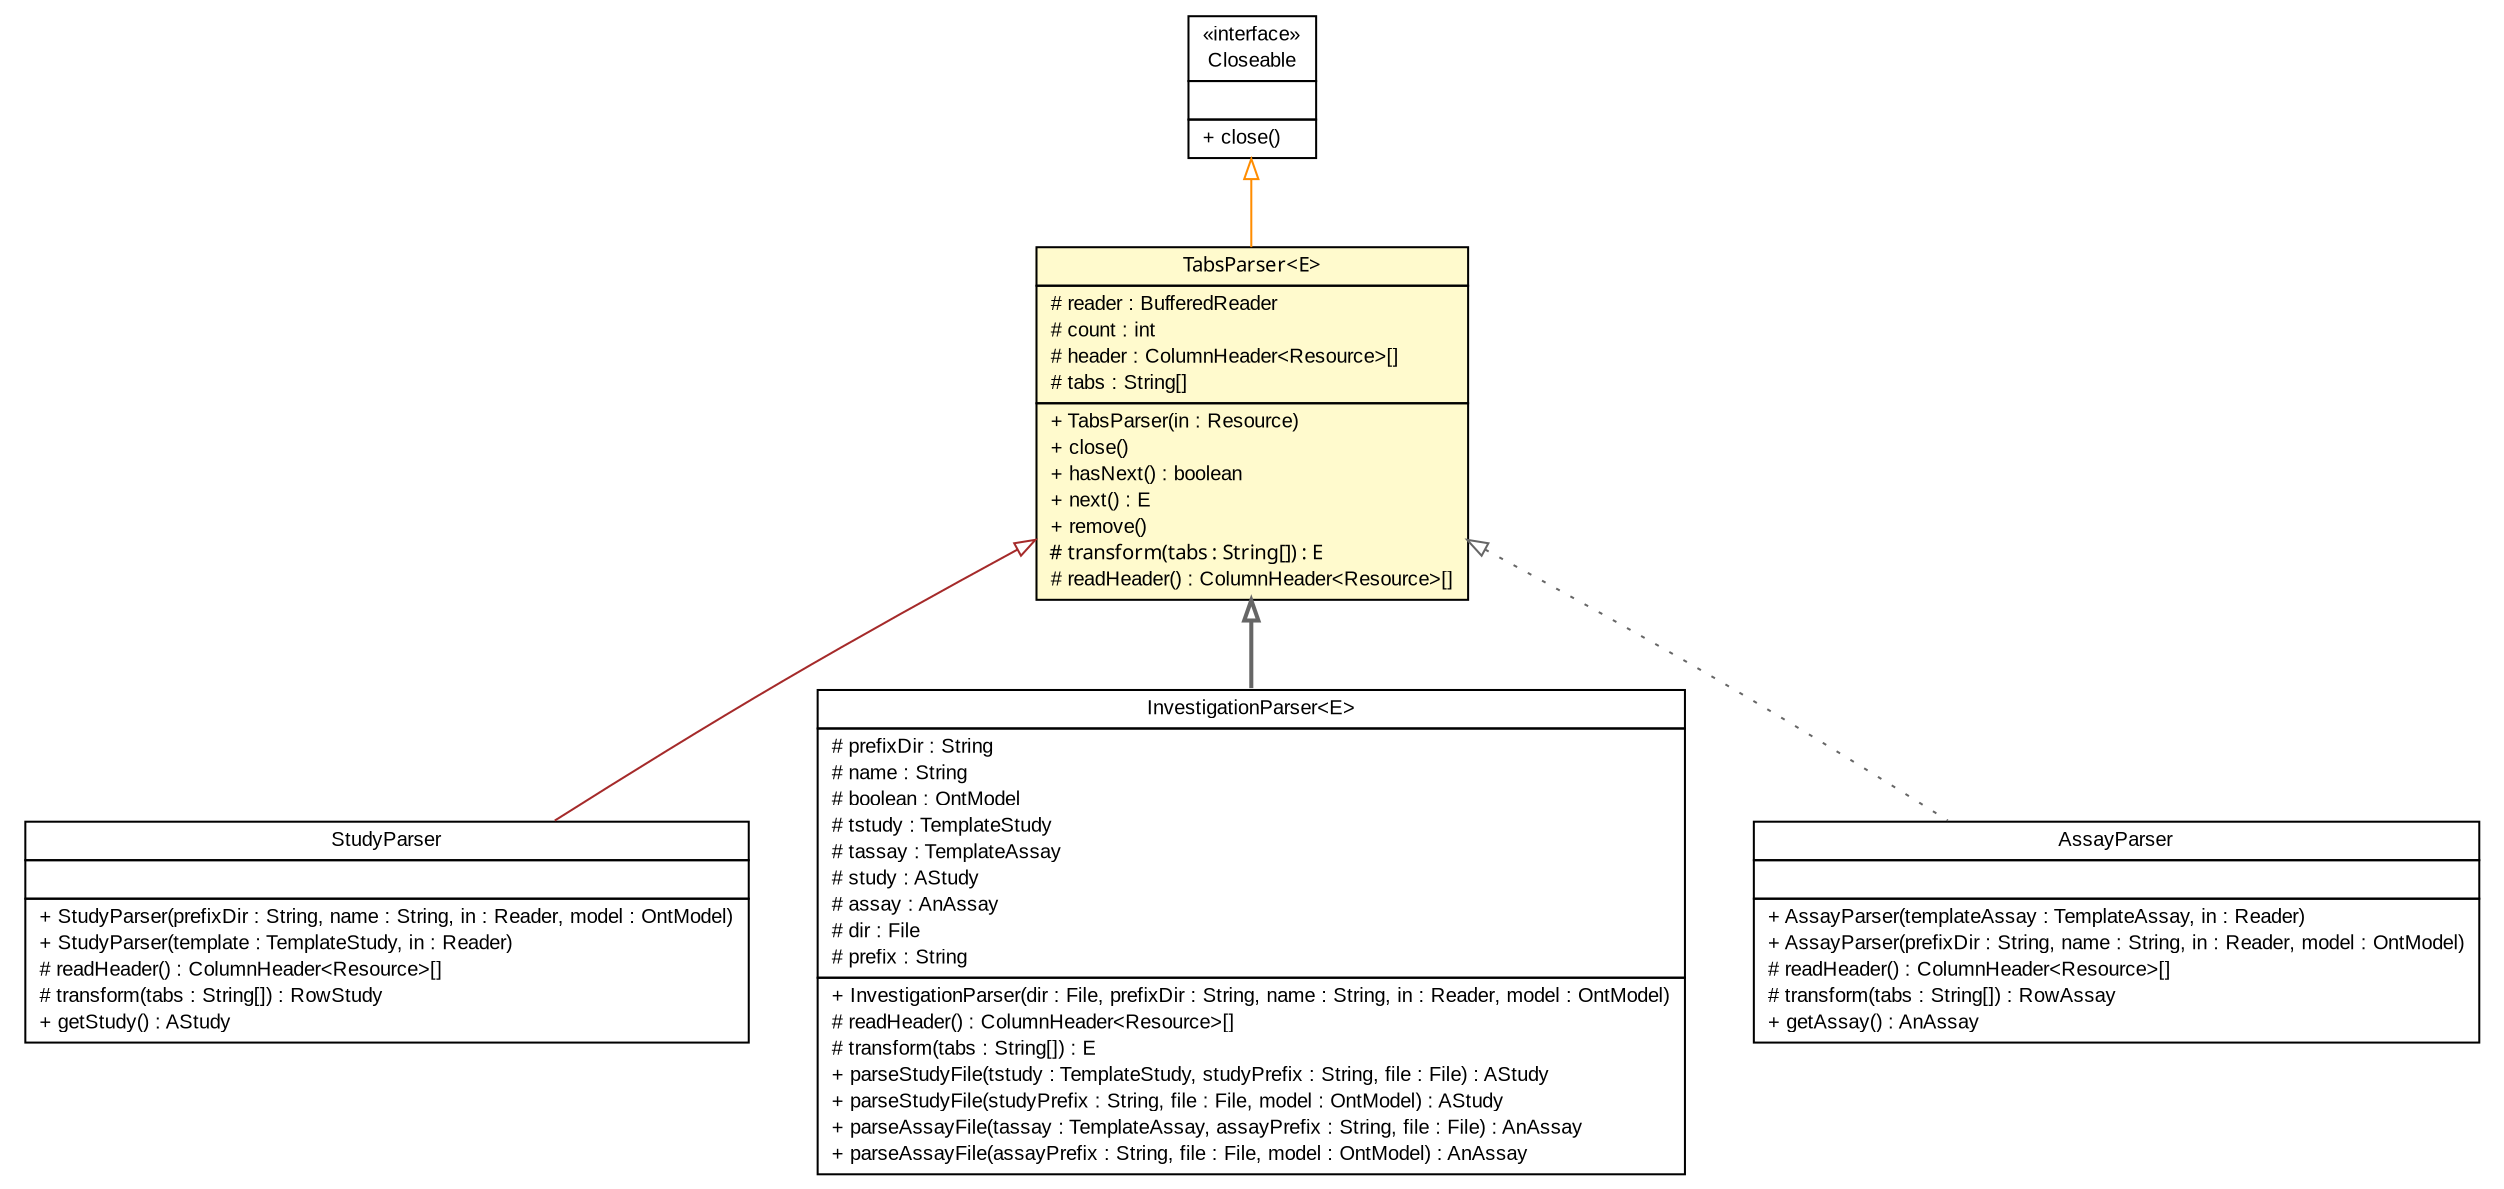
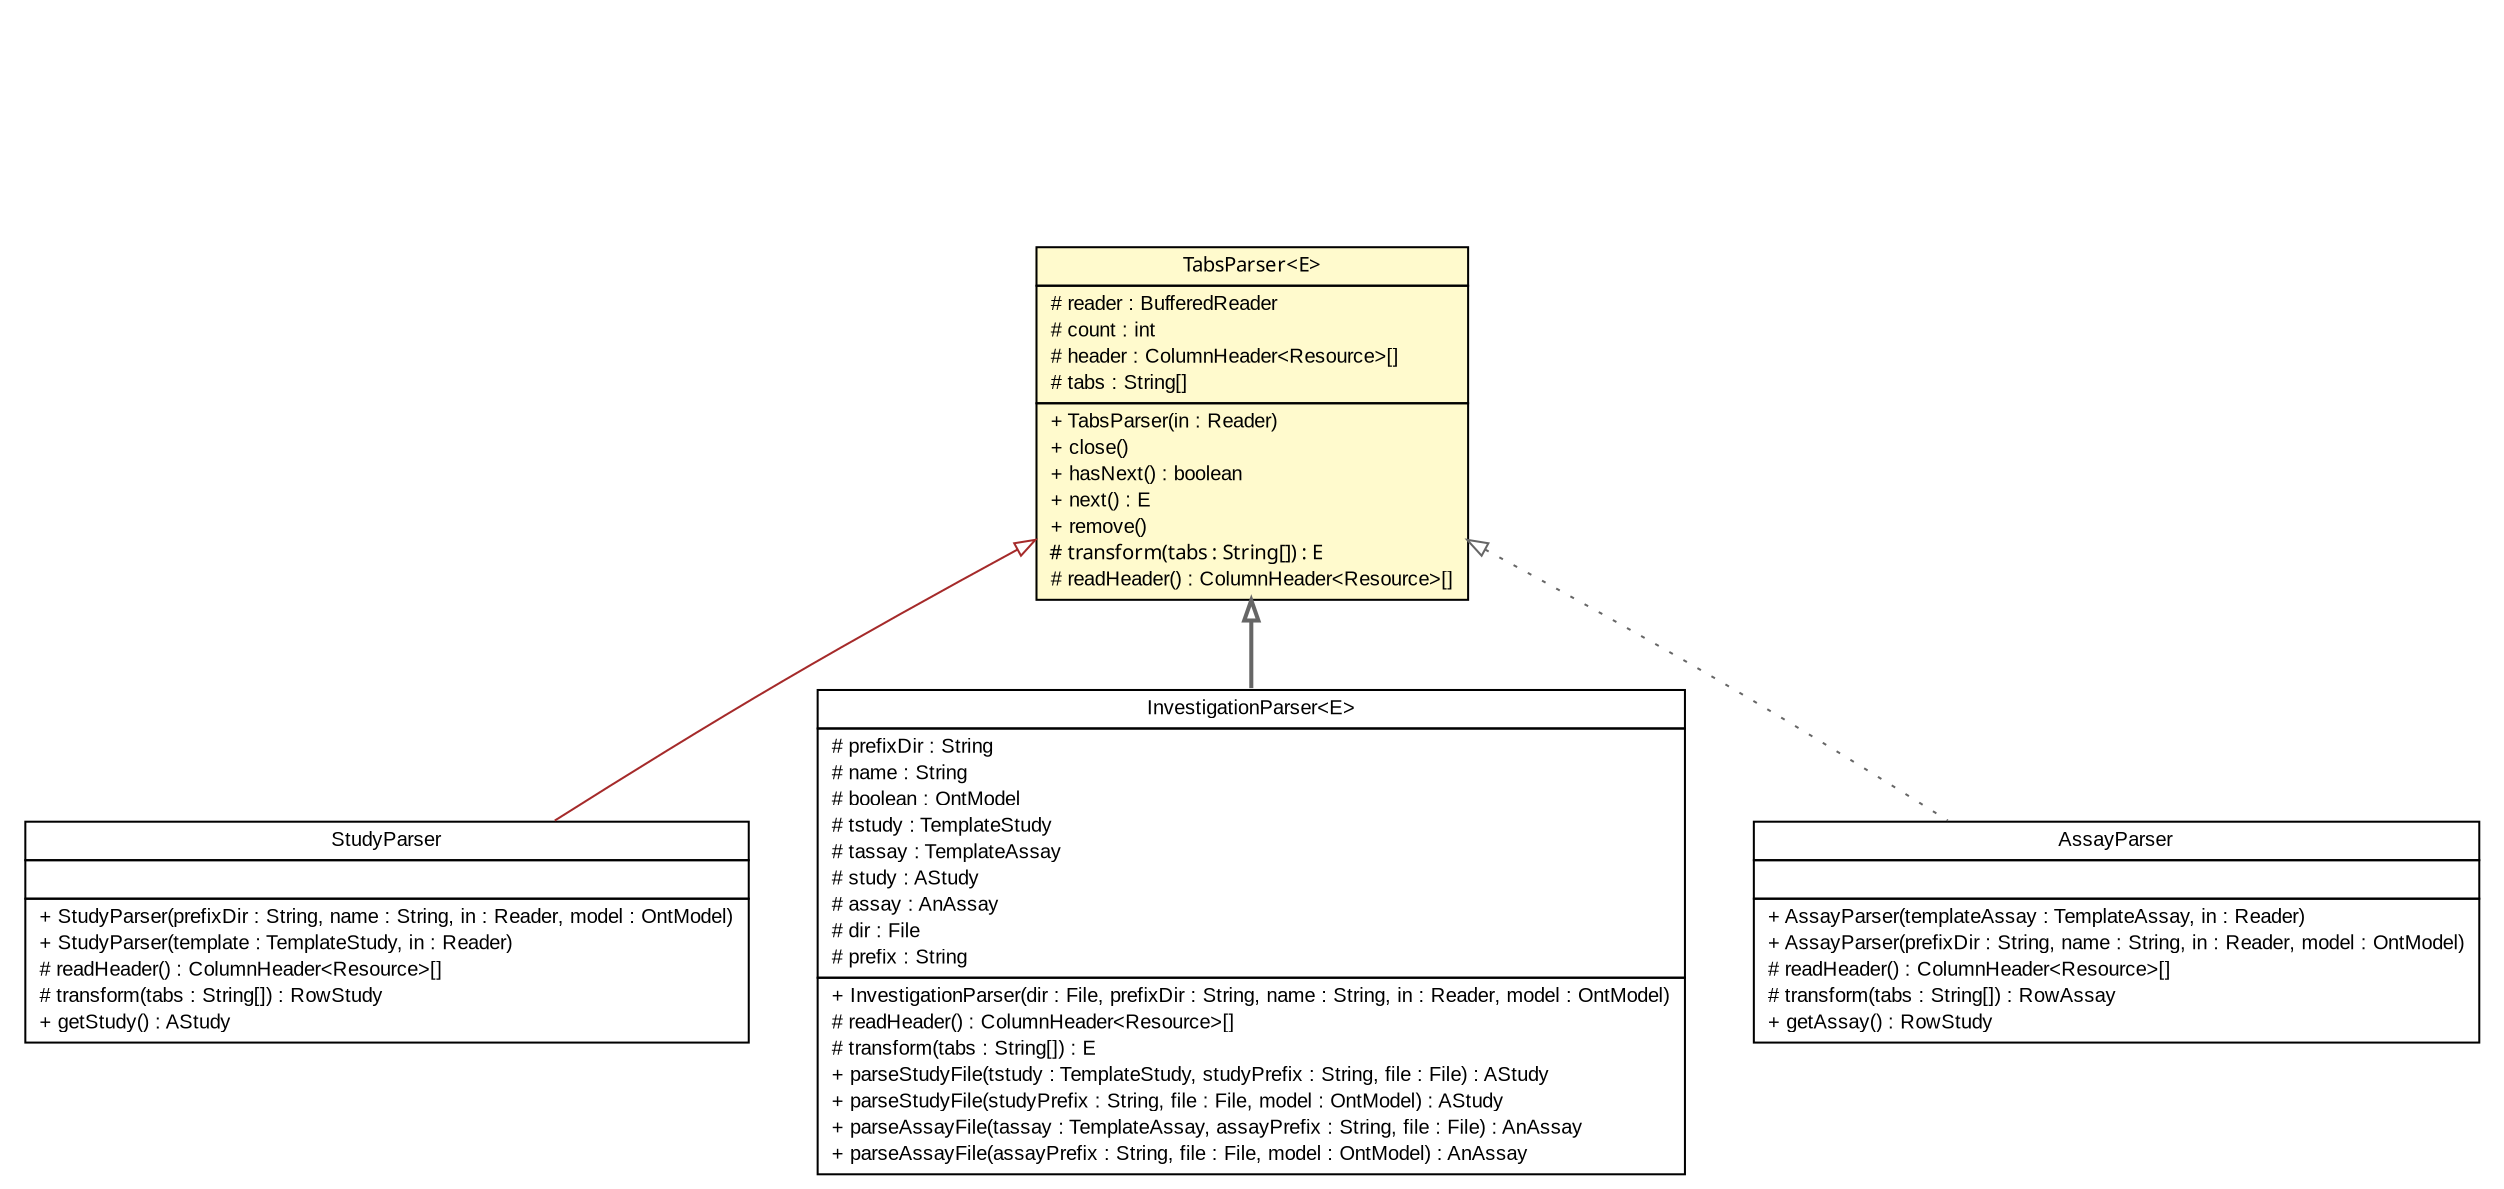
(1251, 87) -> none
(1175, 421) -> (1164, 421)
(1874, 1022) -> (1882, 1022)
